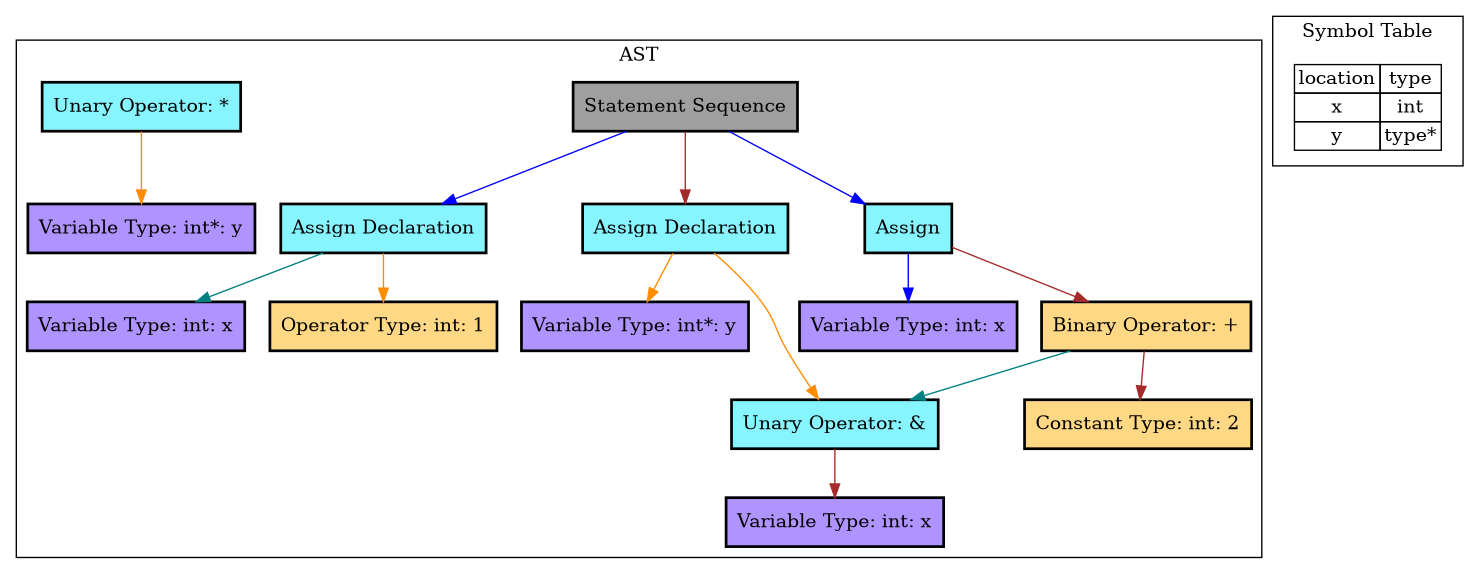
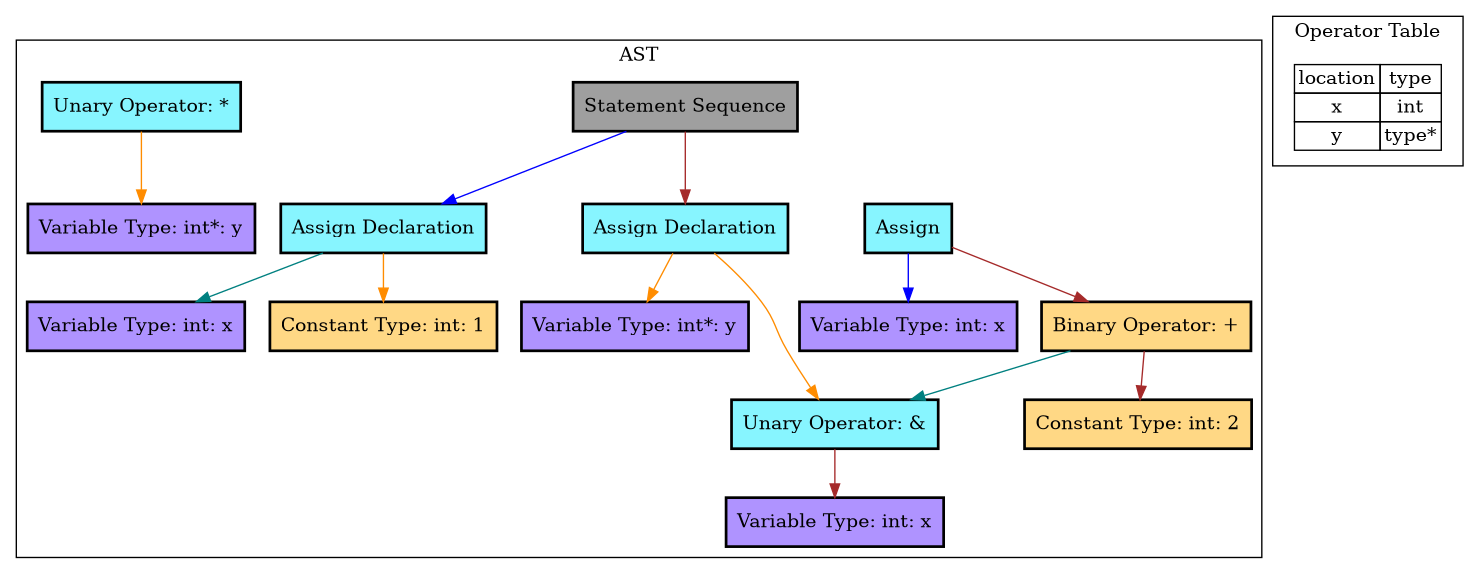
(1368, 32) -> (1368, 32)
(791, 164) -> none
(383, 326) -> (383, 326)
